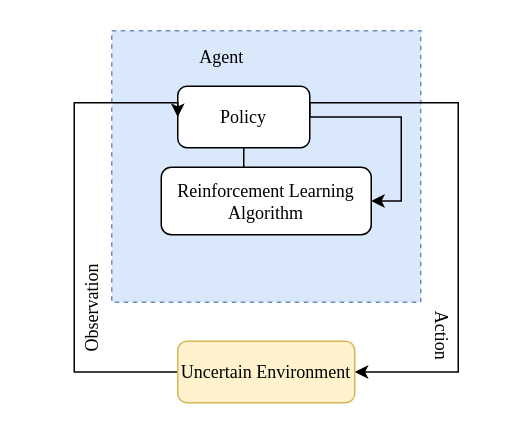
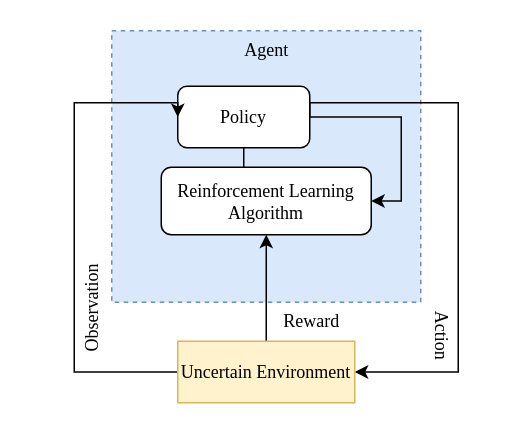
(221, 58) -> (266, 50)
none -> (266, 293)
none -> (311, 322)
(266, 372) -> (266, 372)
